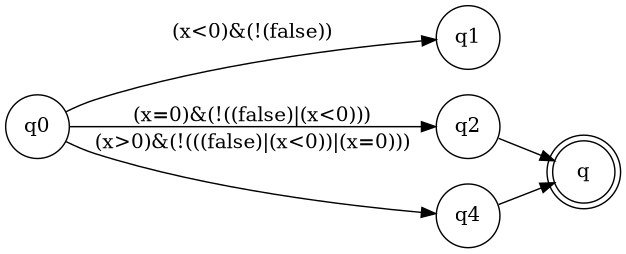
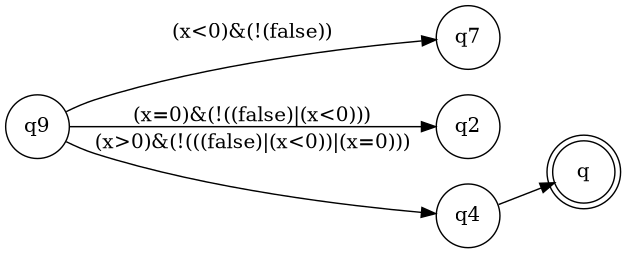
(468, 38) -> (468, 38)
(38, 127) -> (38, 127)
(520, 147) -> none
